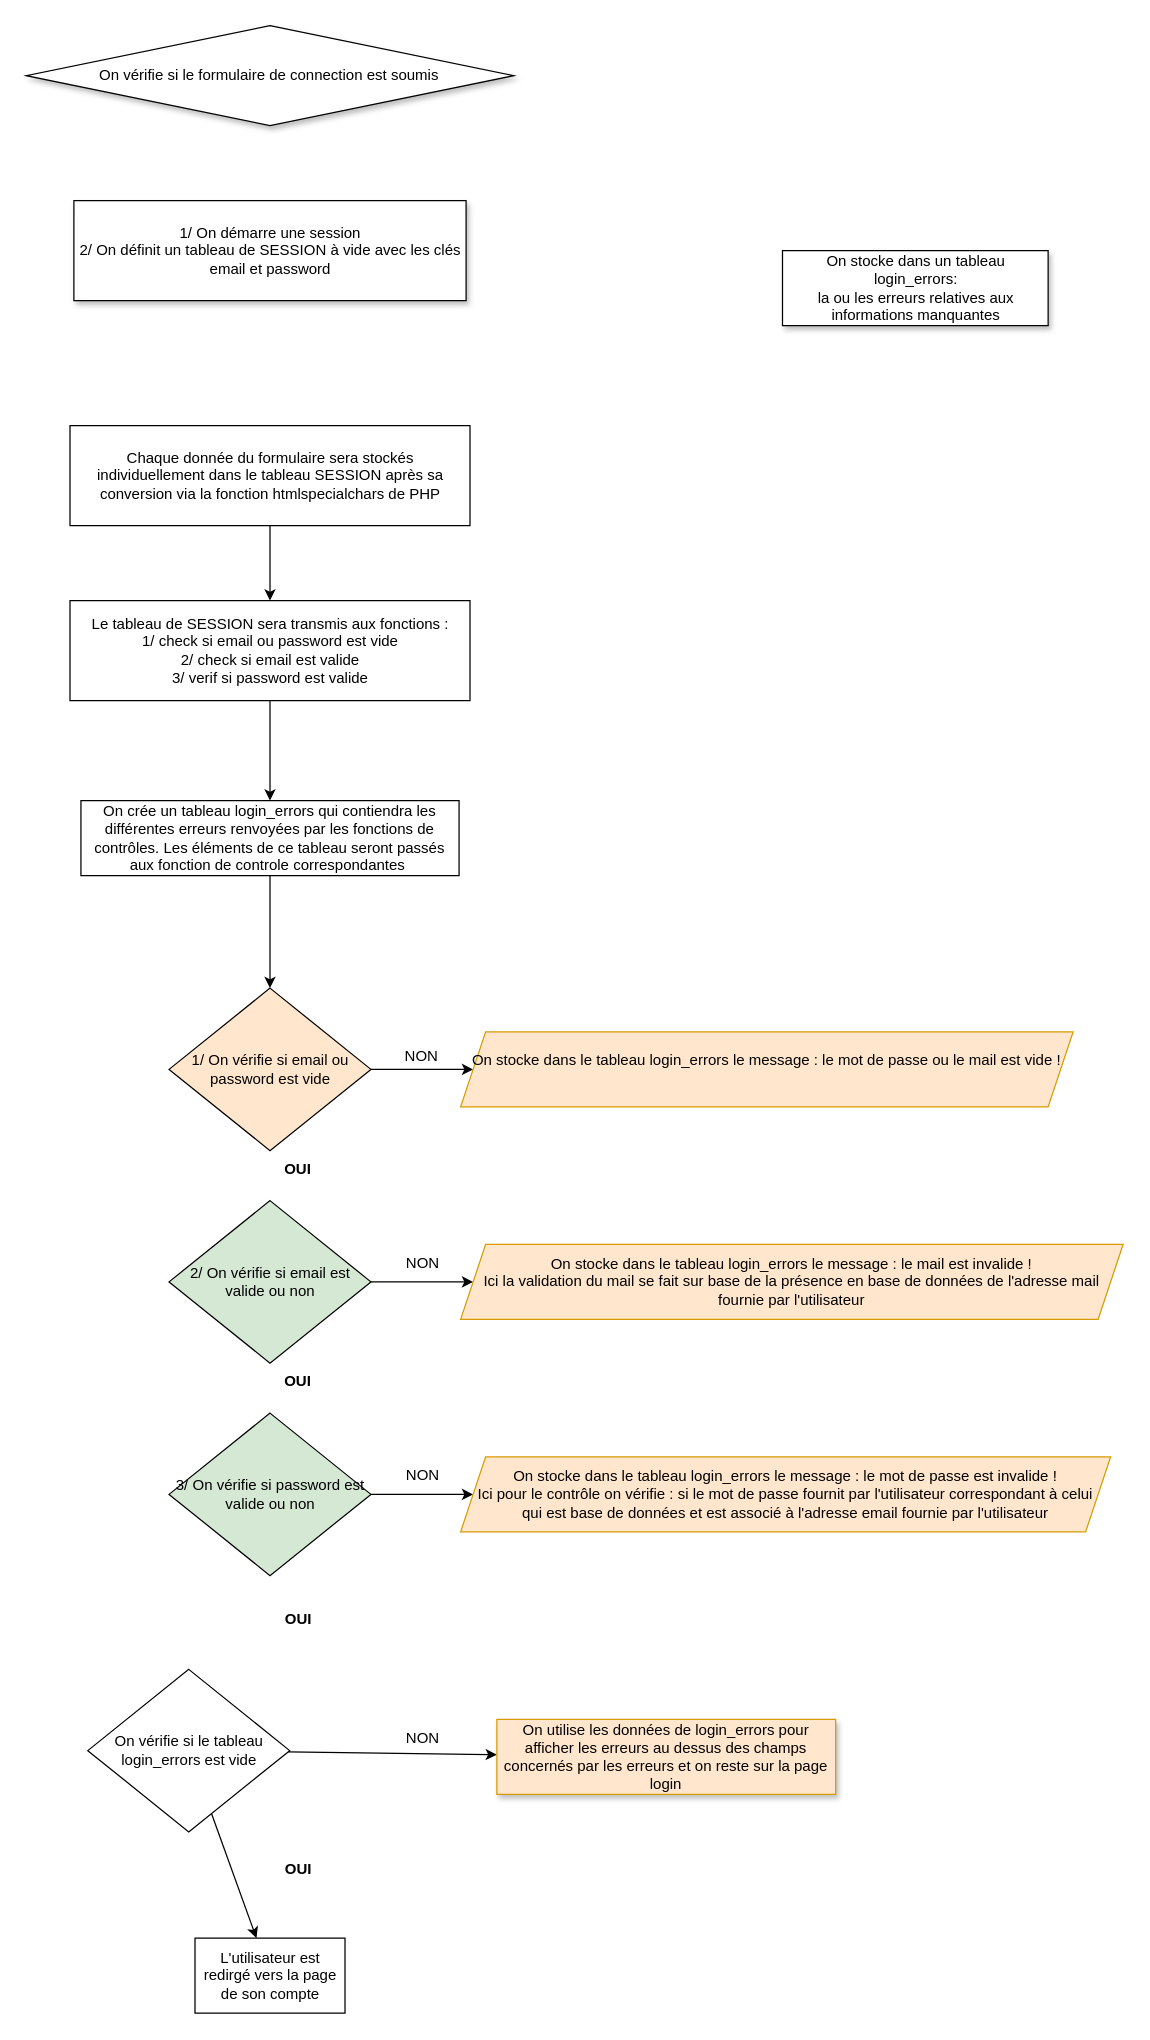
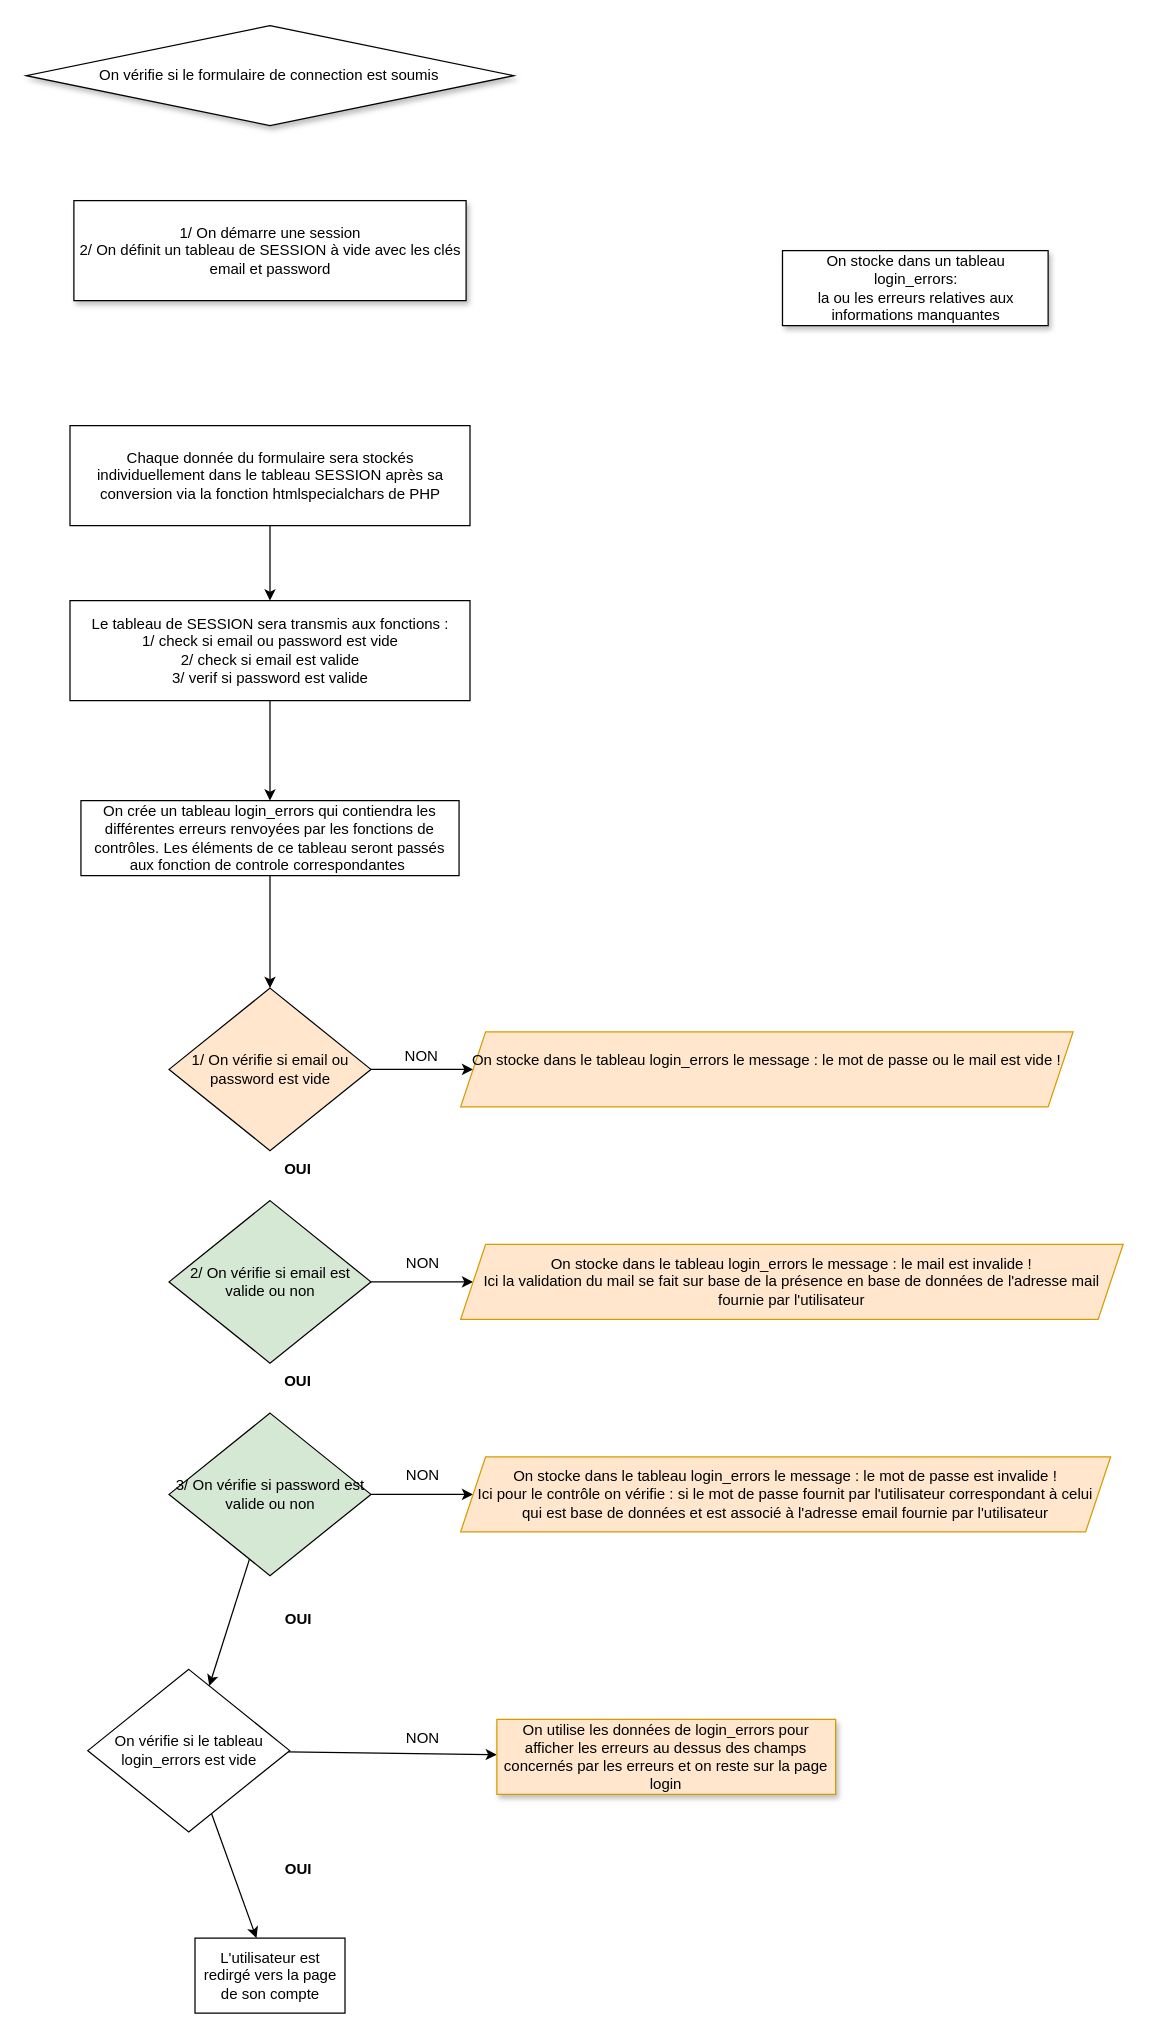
none -> (231, 1618)
